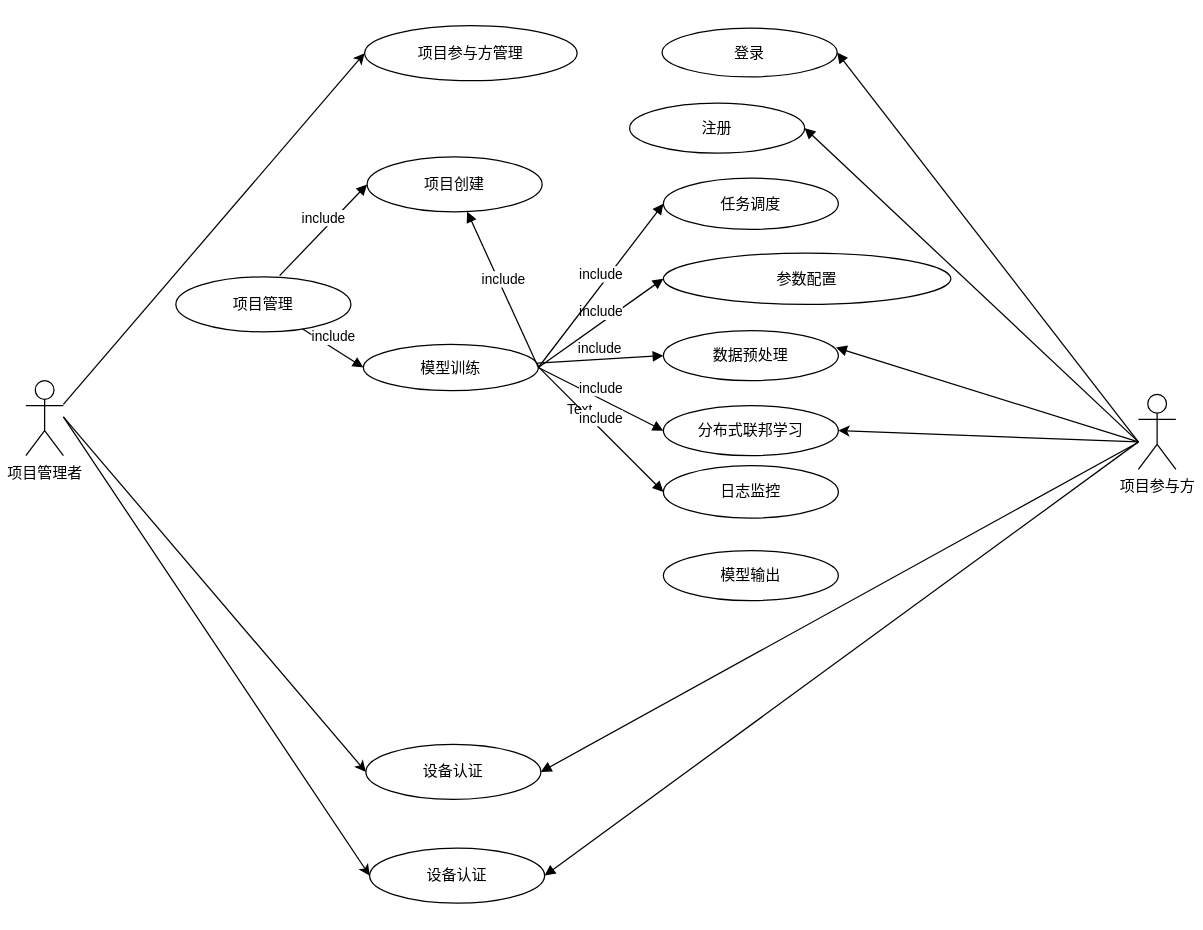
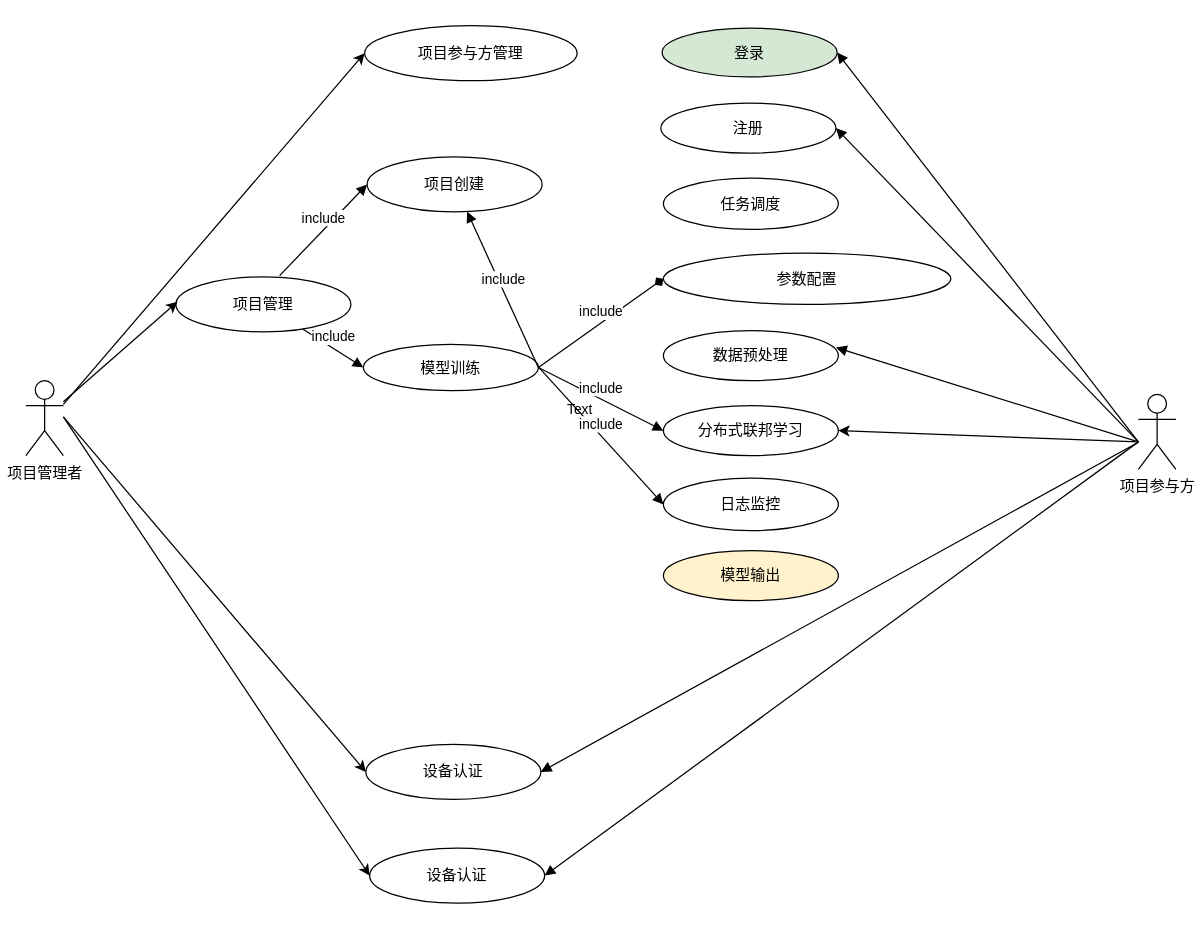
(749, 53) -> (749, 53)
(717, 128) -> (748, 128)
(654, 285) -> (654, 285)
(600, 287) -> none
none -> (125, 347)
(601, 359) -> none
(751, 492) -> (751, 504)
(751, 576) -> (751, 576)
